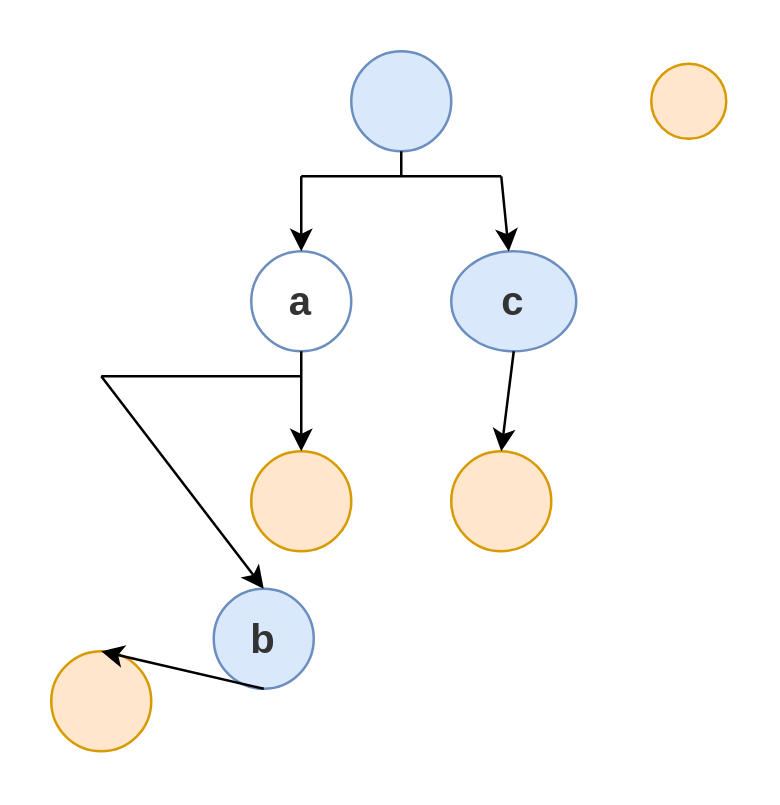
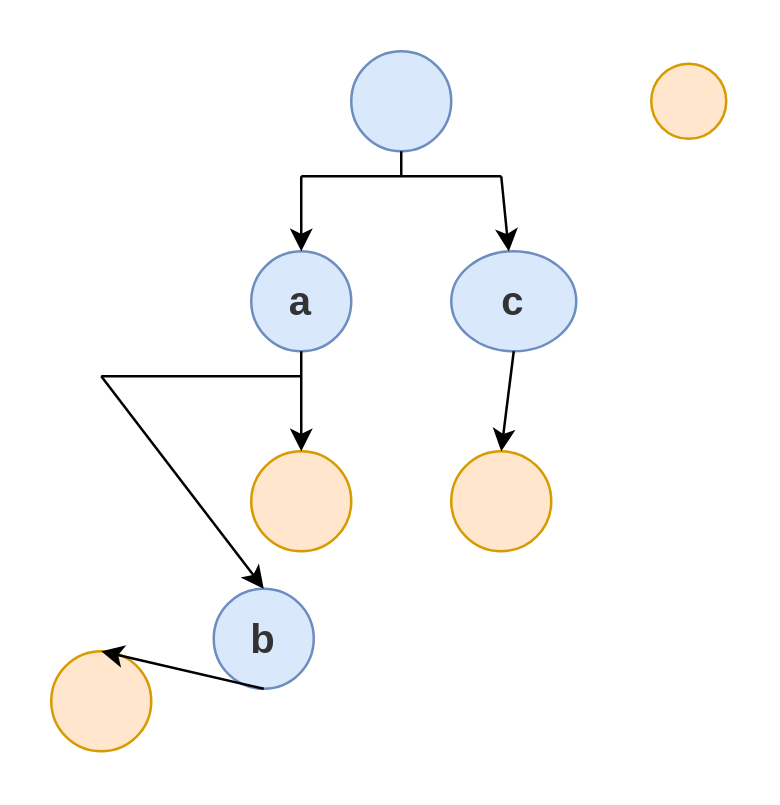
(301, 301) -> (301, 301)
